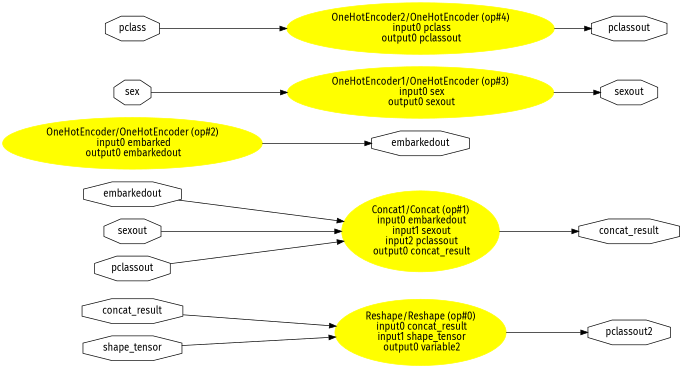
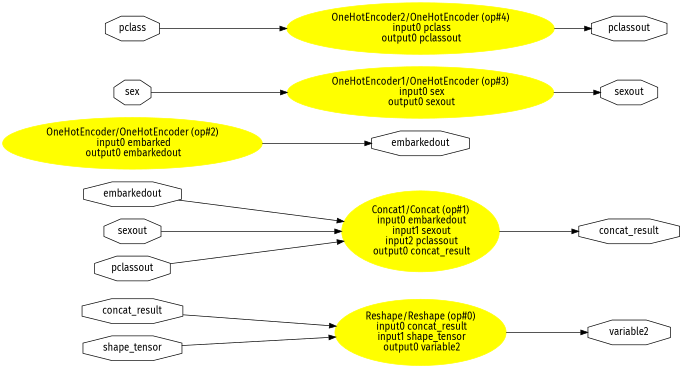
(629, 332) -> (629, 332)
